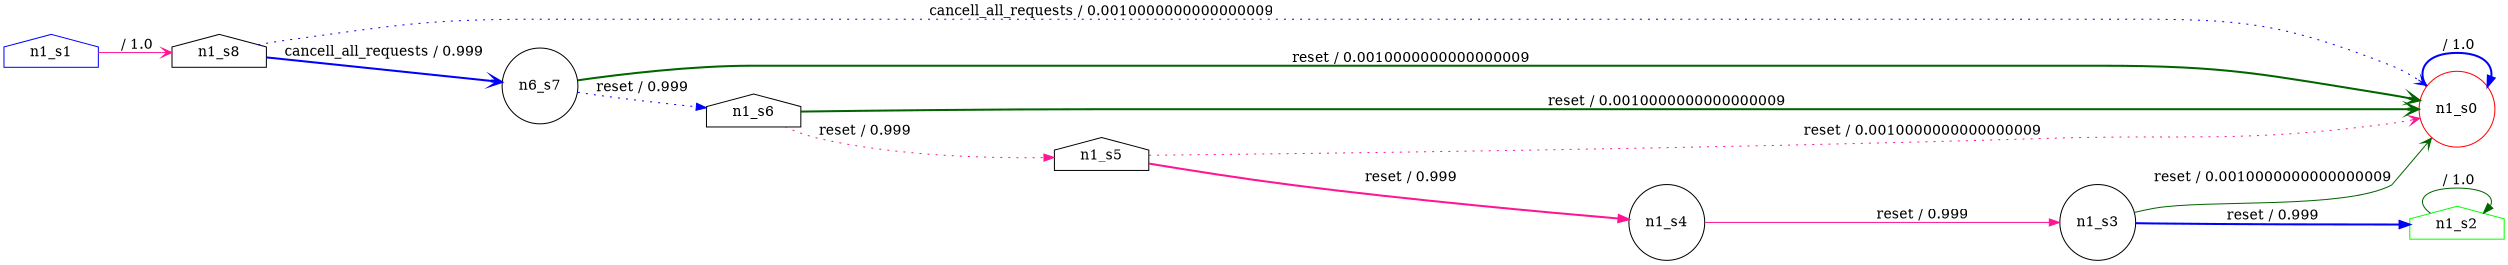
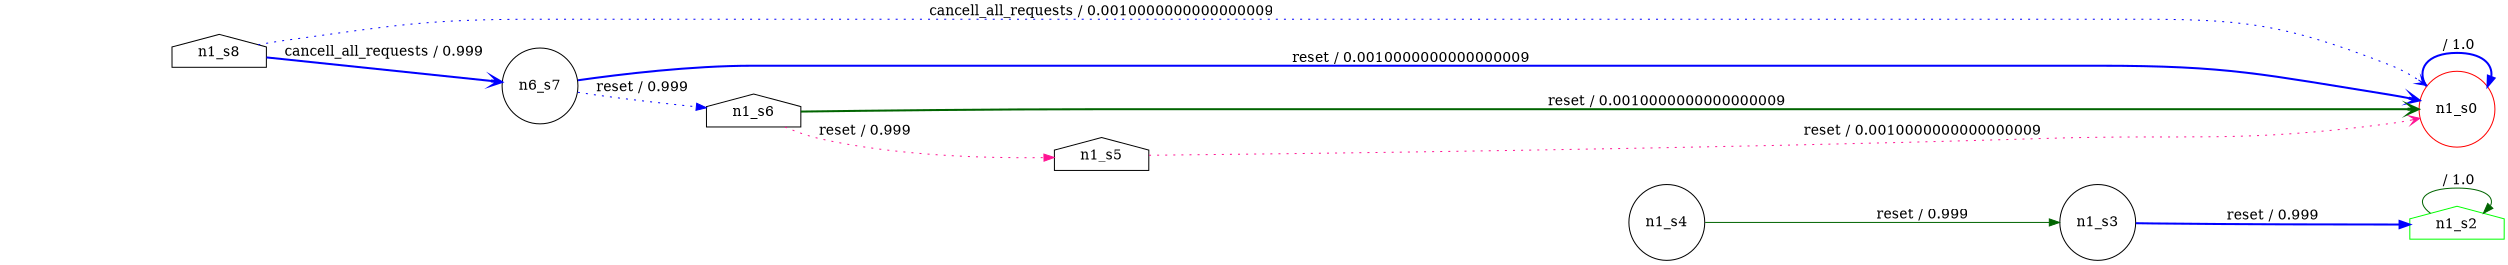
(51, 53) -> none
(1495, 66) -> (1495, 66)
(1383, 196) -> none
(2289, 202) -> none
(1877, 222) -> (1877, 222)
